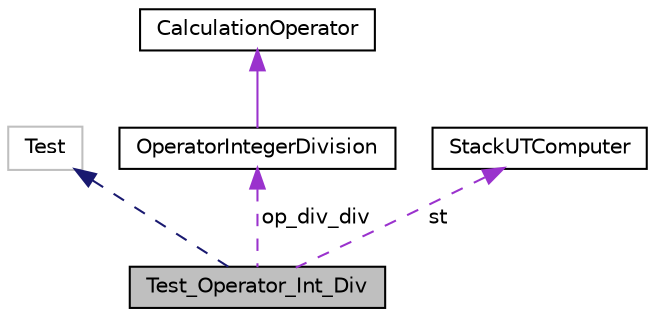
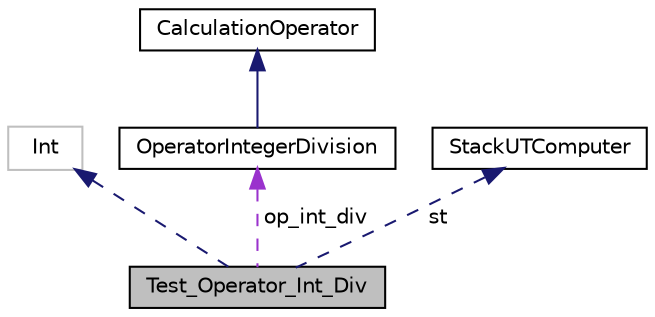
(257, 99) -> (257, 99)
(45, 148) -> (45, 148)
(313, 218) -> (313, 218)
(391, 223) -> (391, 223)
